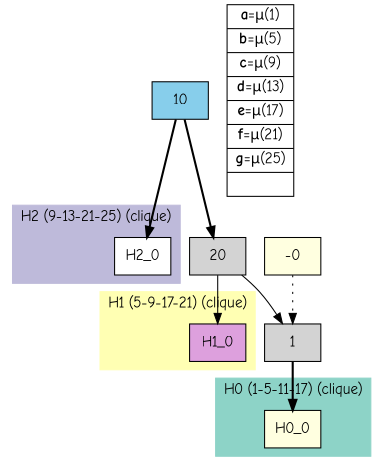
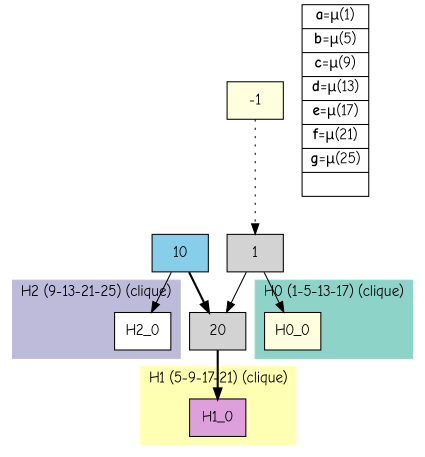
(163, 173) -> (164, 288)
(293, 256) -> (255, 101)
(262, 294) -> (239, 288)
(218, 298) -> (218, 373)
(293, 385) -> (272, 288)
(293, 390) -> (334, 292)
